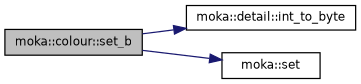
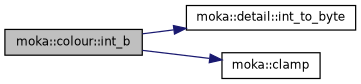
(74, 42) -> (74, 42)
(271, 66) -> (271, 66)
